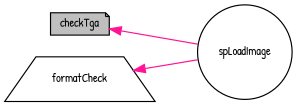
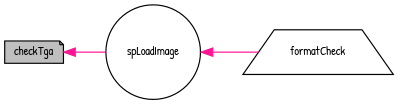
(172, 64) -> (236, 52)
